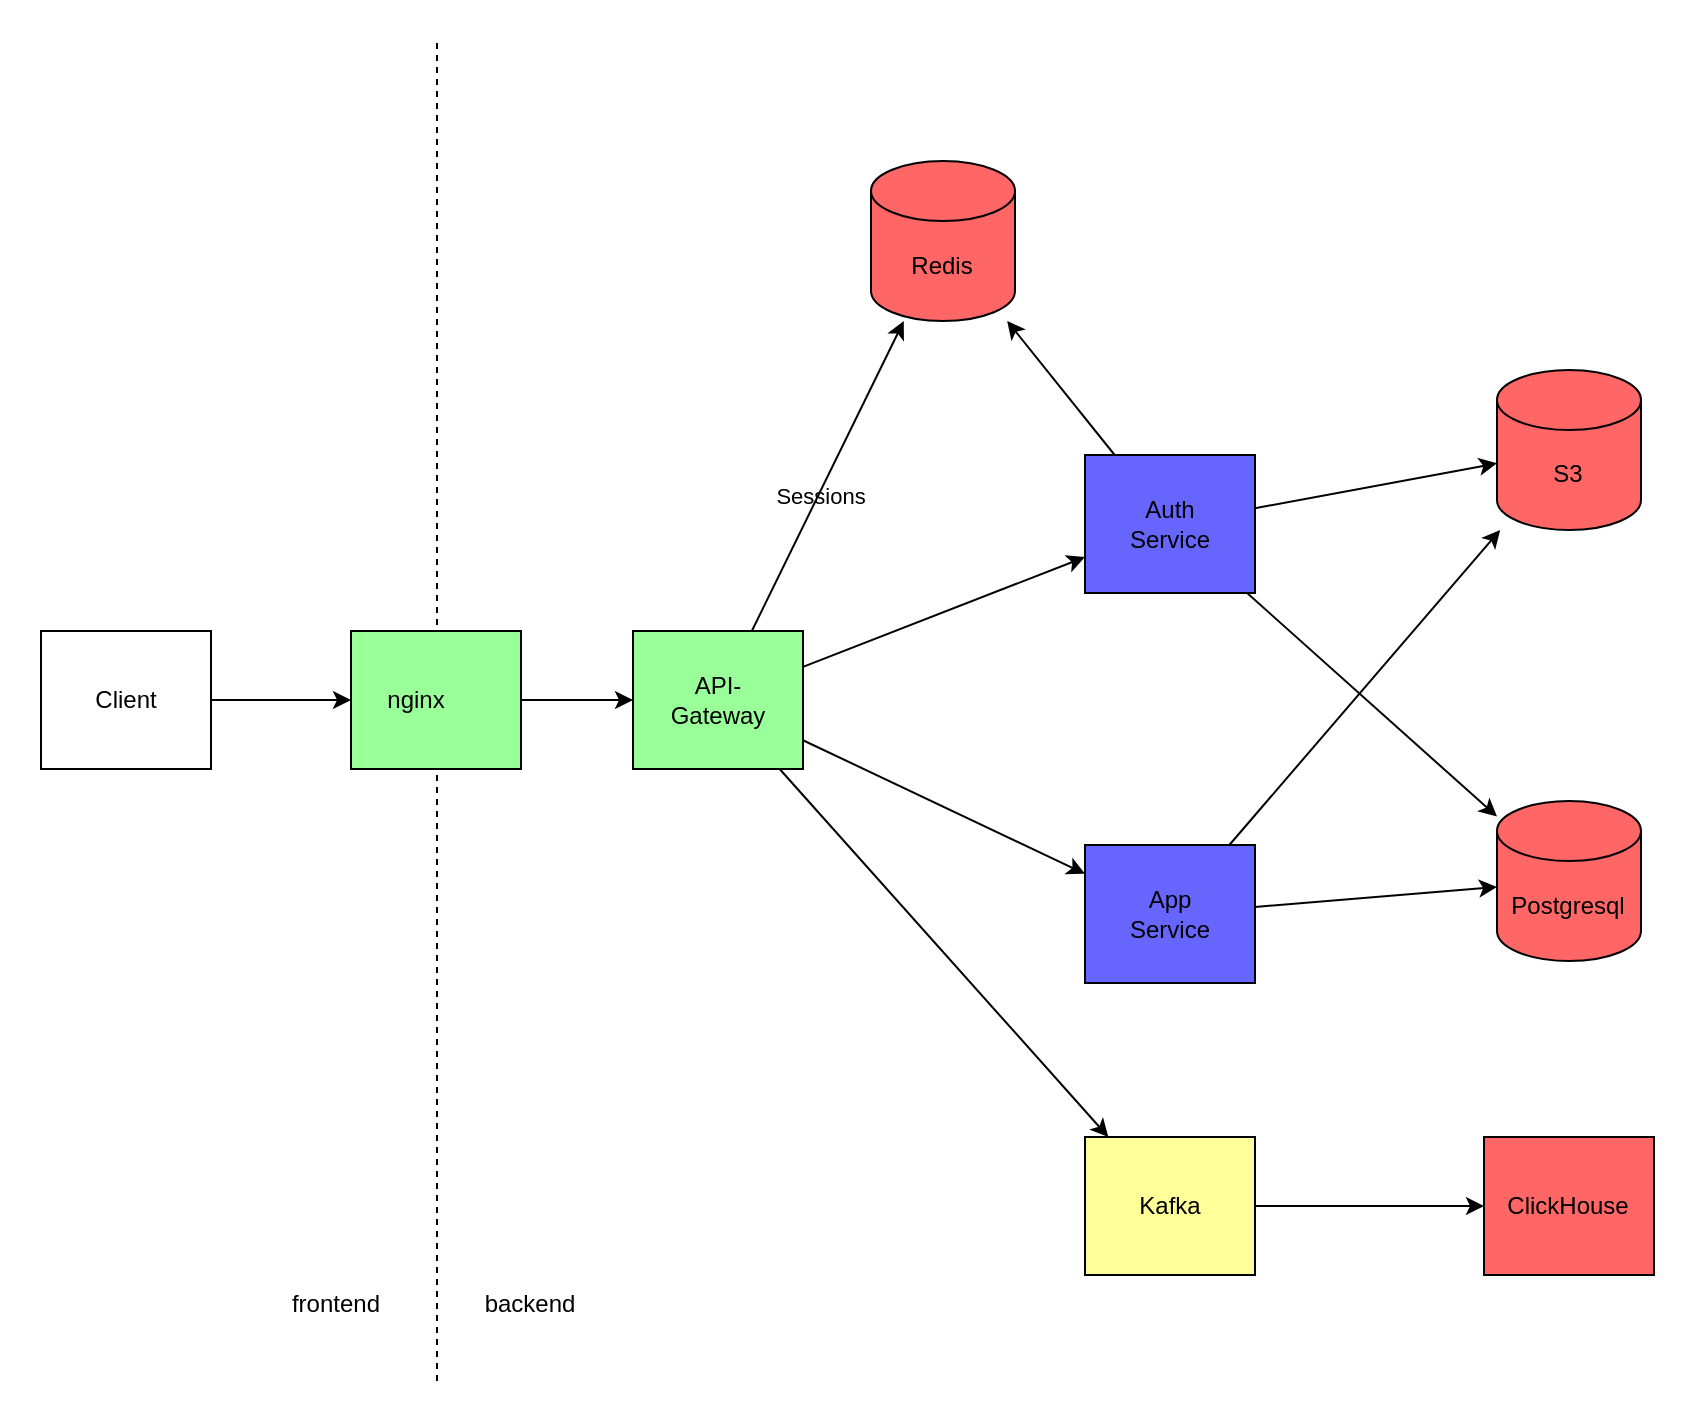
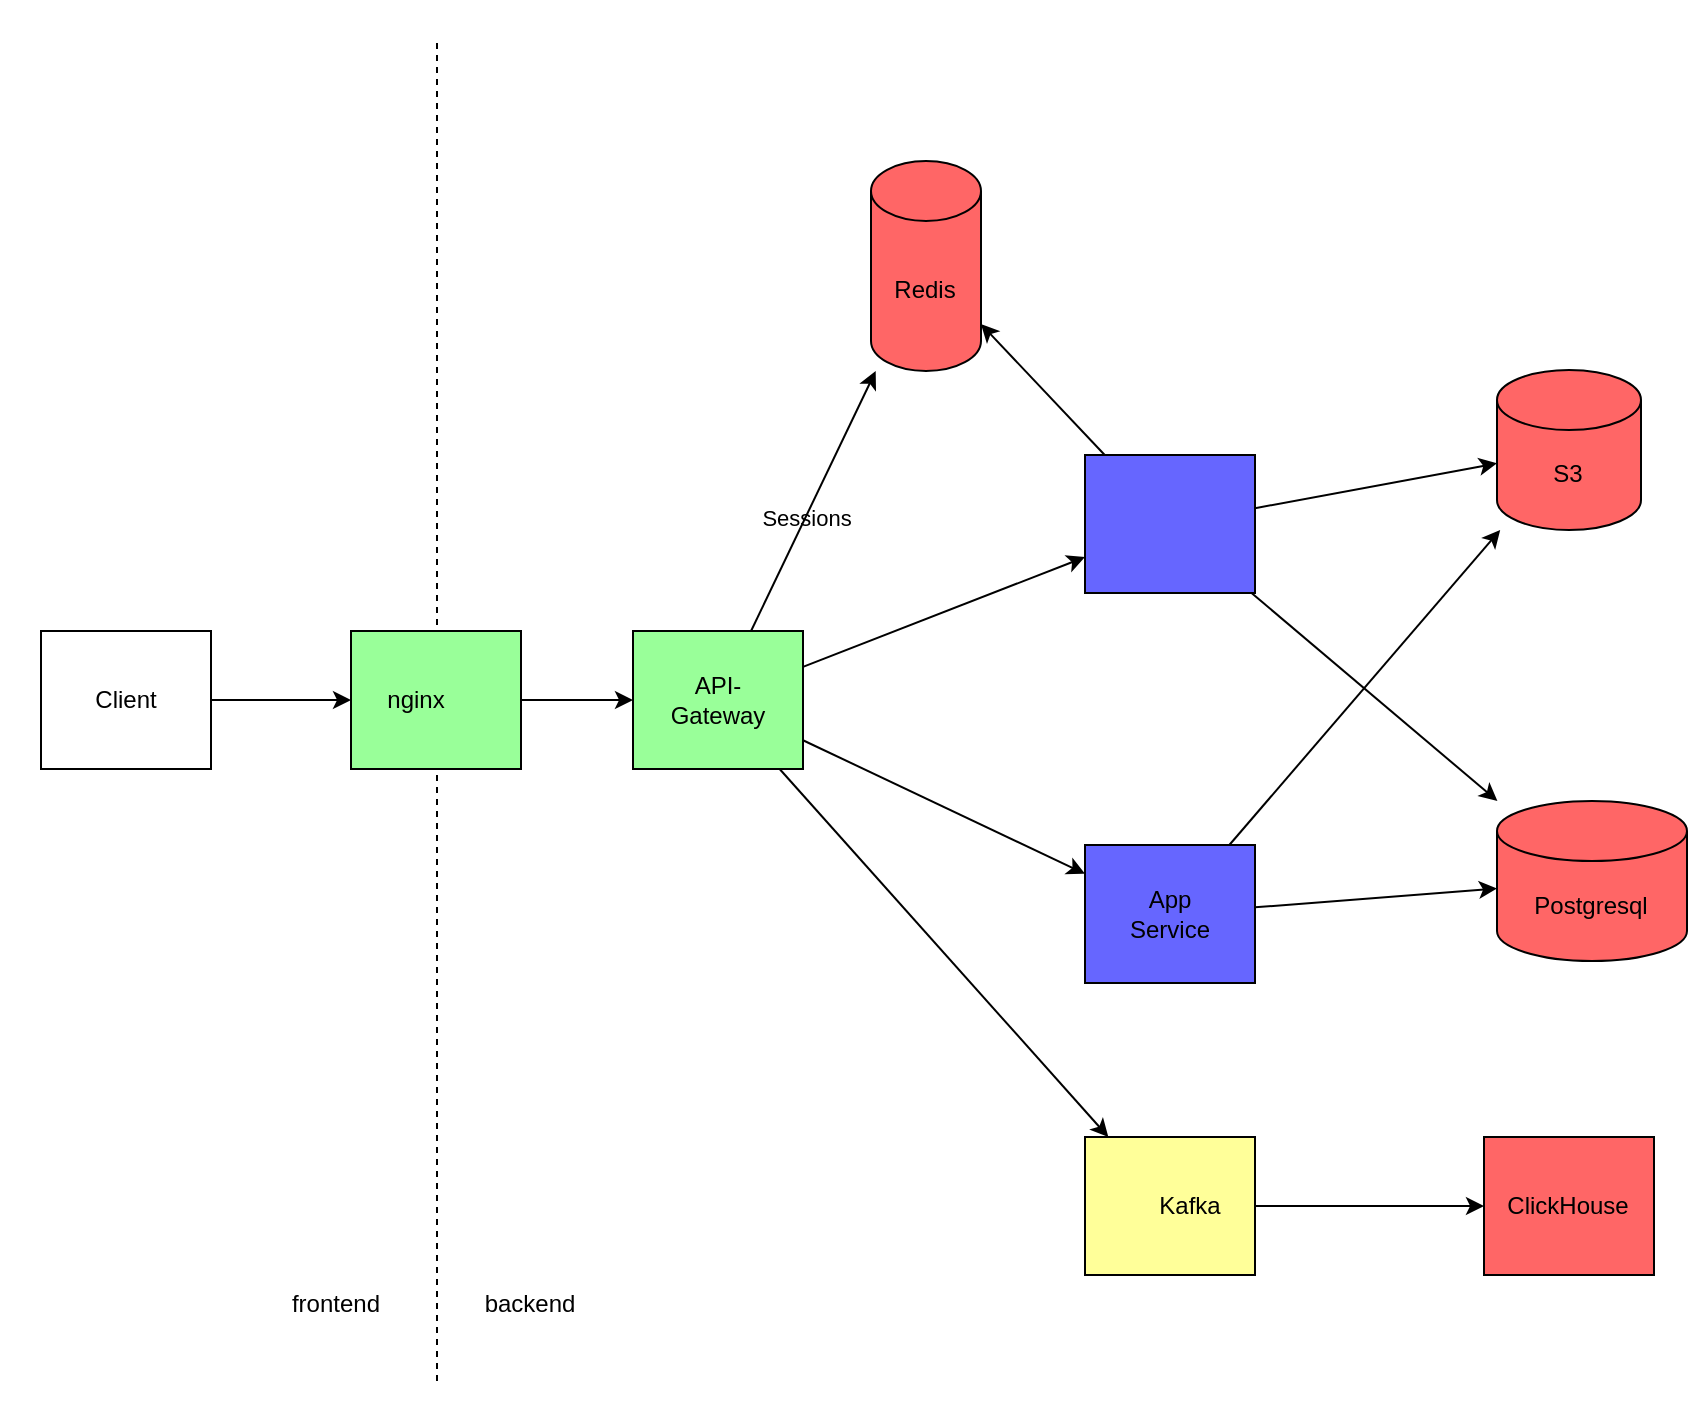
(943, 241) -> (926, 266)
(1170, 524) -> none
(1569, 881) -> (1592, 881)
(1170, 1206) -> (1190, 1206)
